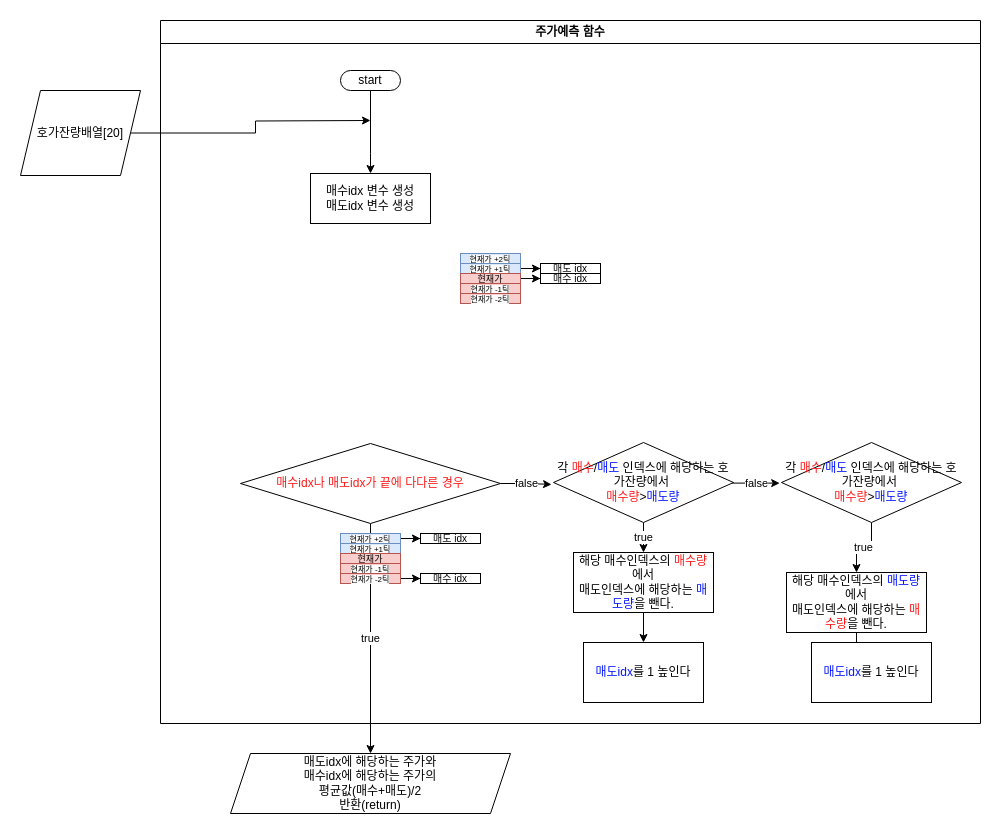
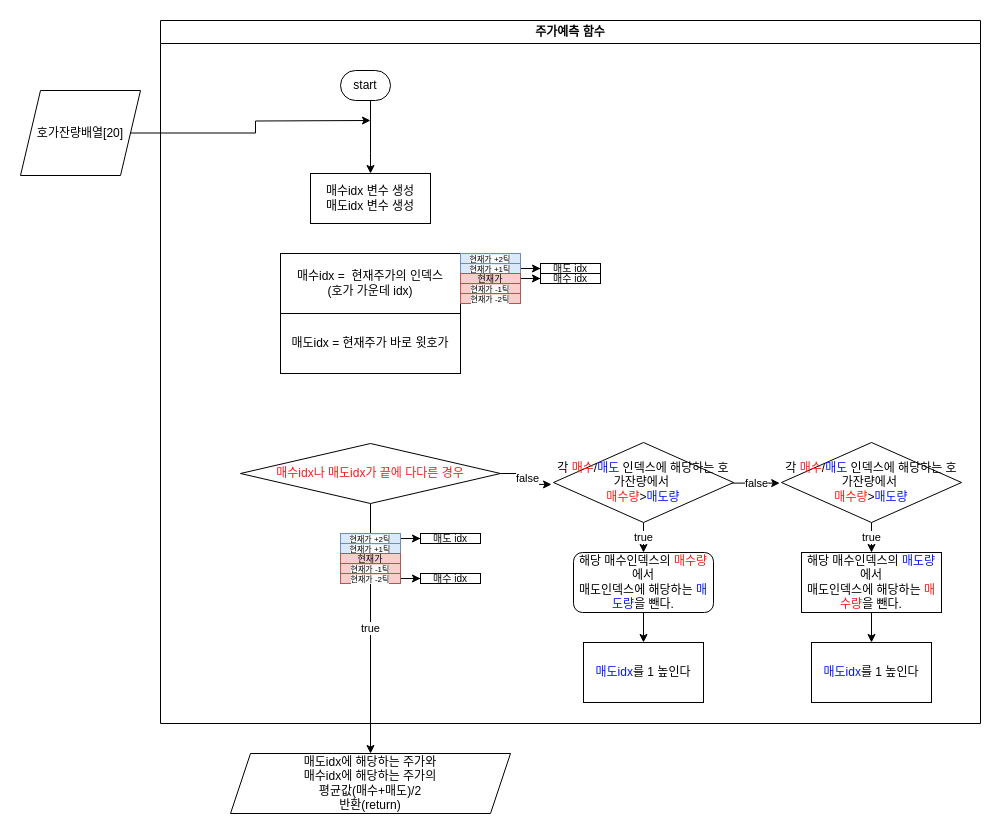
(371, 81) -> (366, 86)
none -> (371, 284)
none -> (371, 344)
(371, 484) -> (371, 474)
(644, 583) -> (644, 583)
(857, 603) -> (872, 583)
